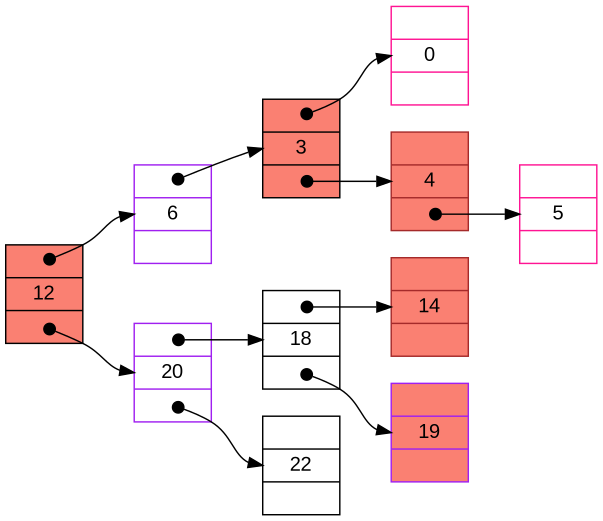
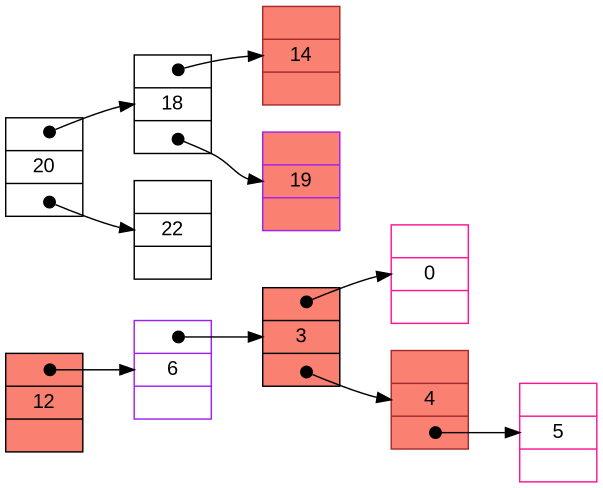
(90, 347) -> none
(173, 373) -> (44, 167)
